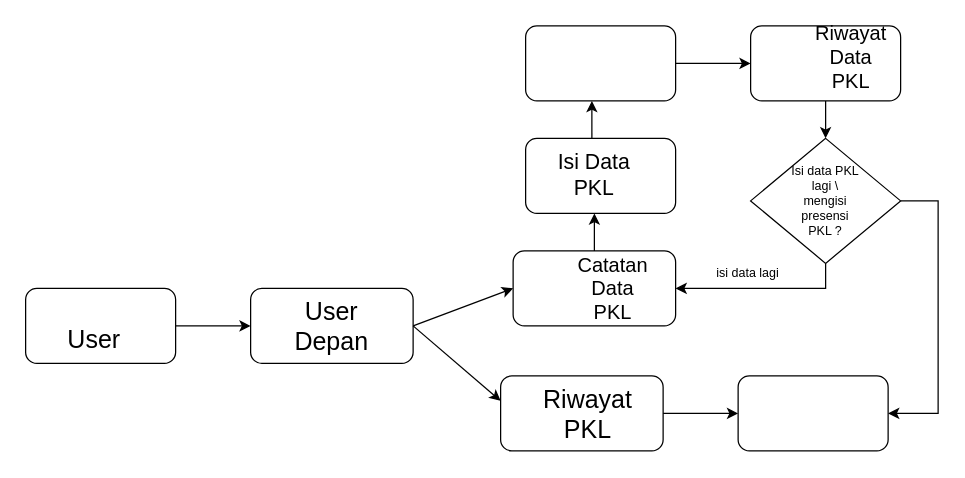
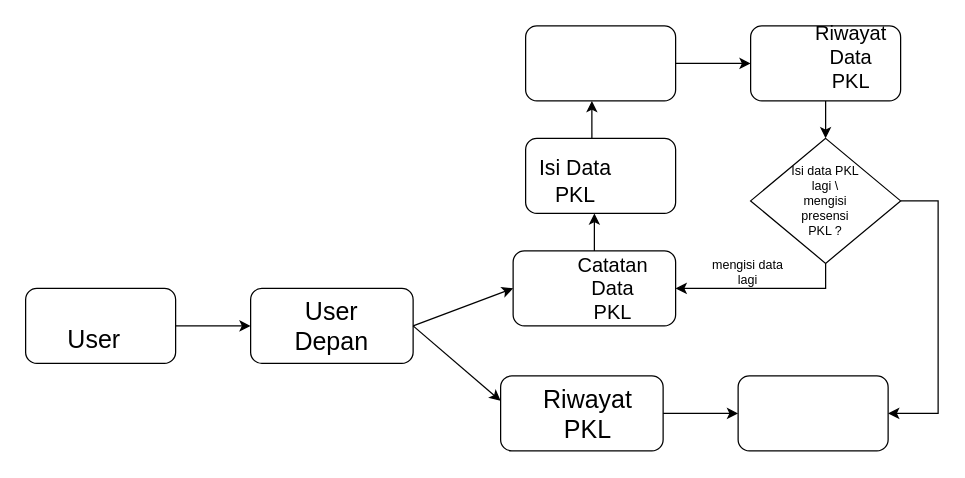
(594, 176) -> (576, 182)
(748, 272) -> (748, 272)
